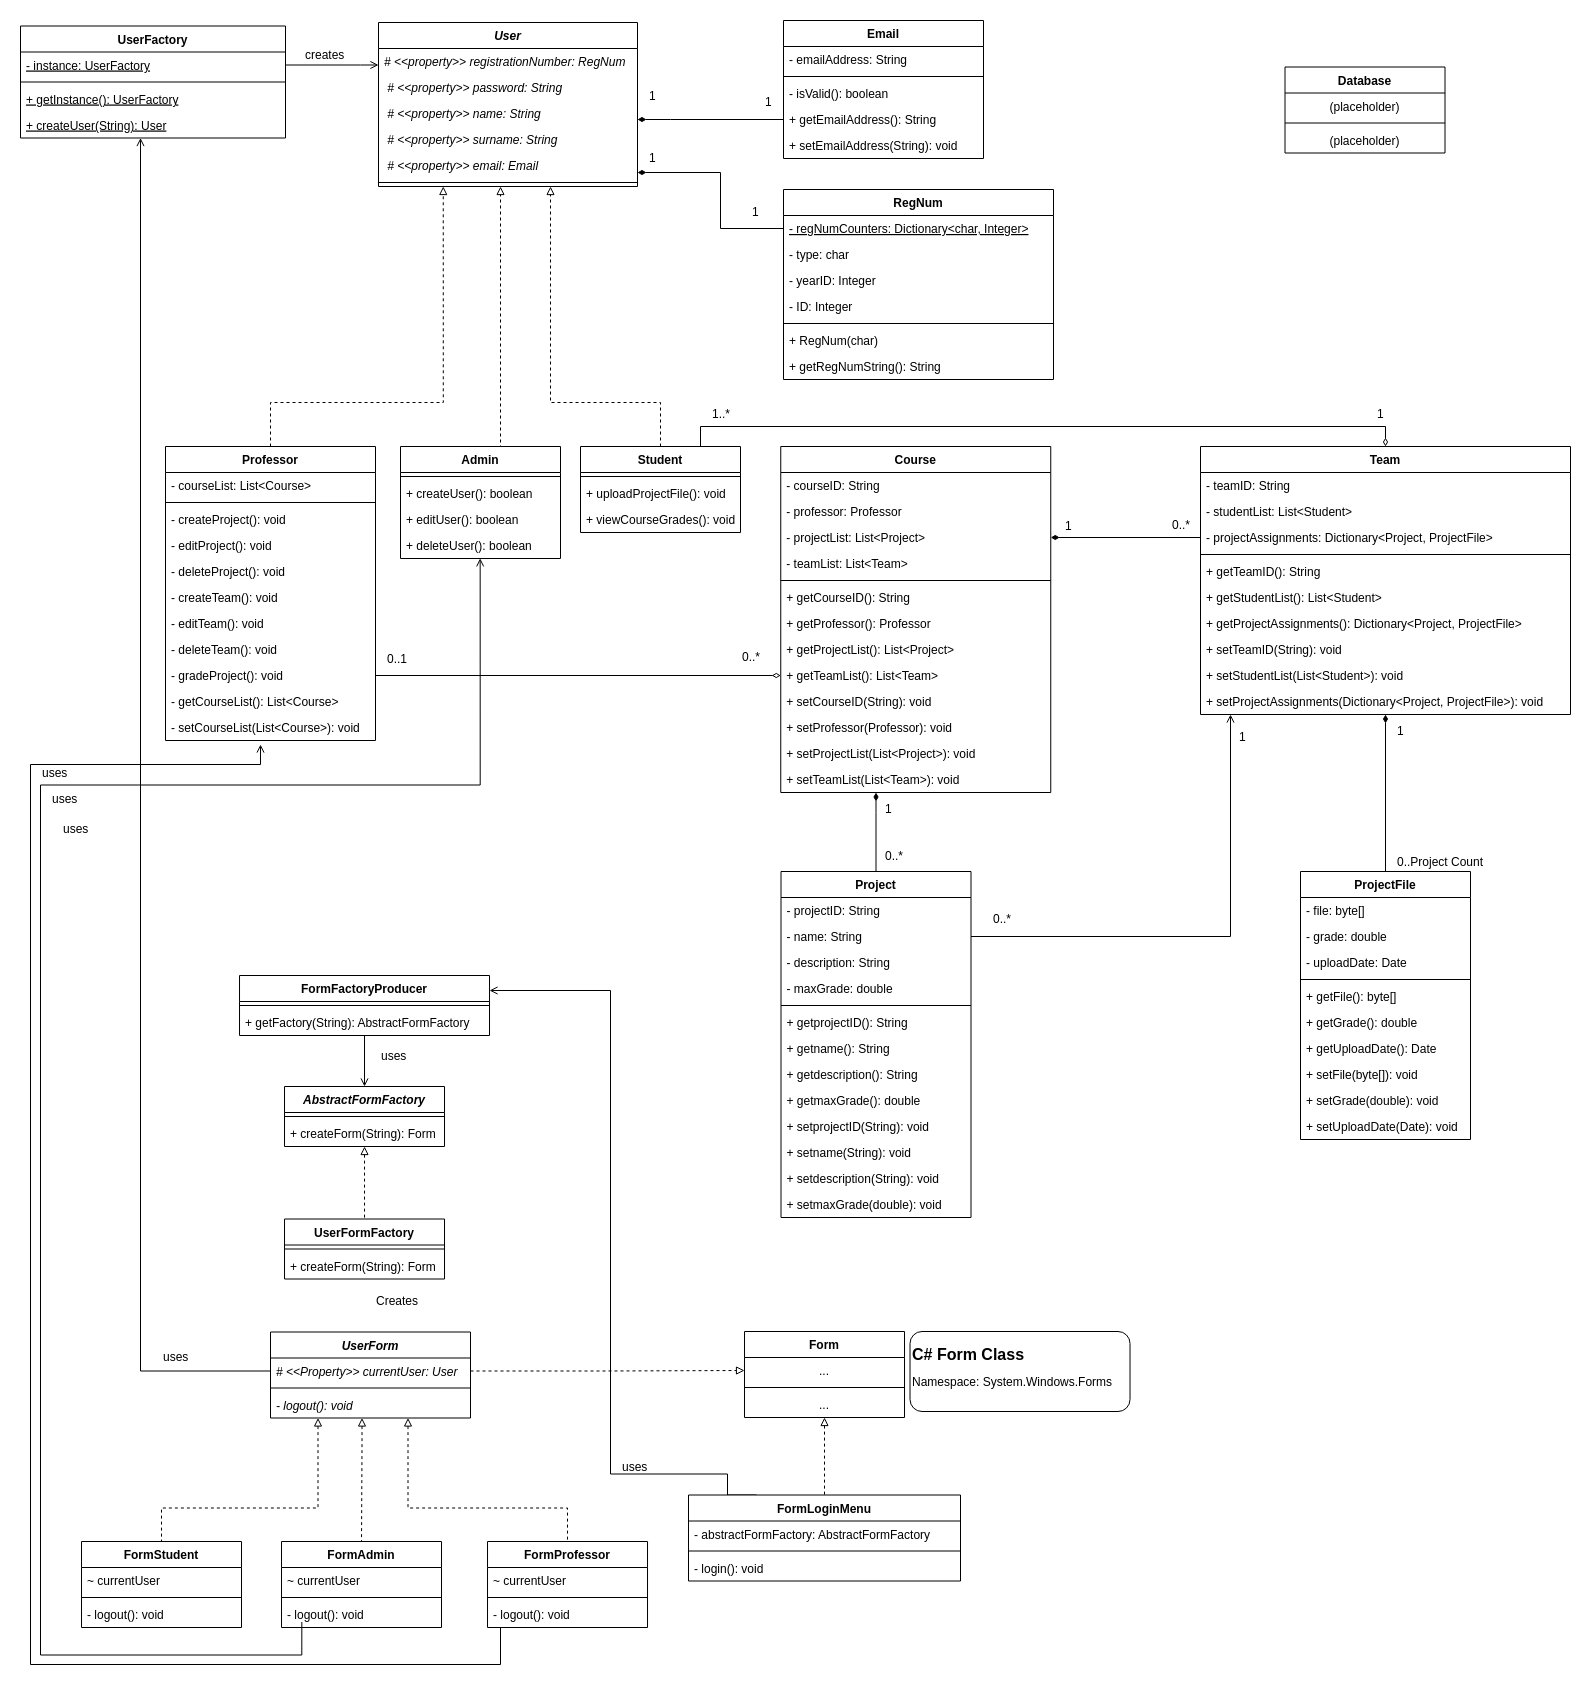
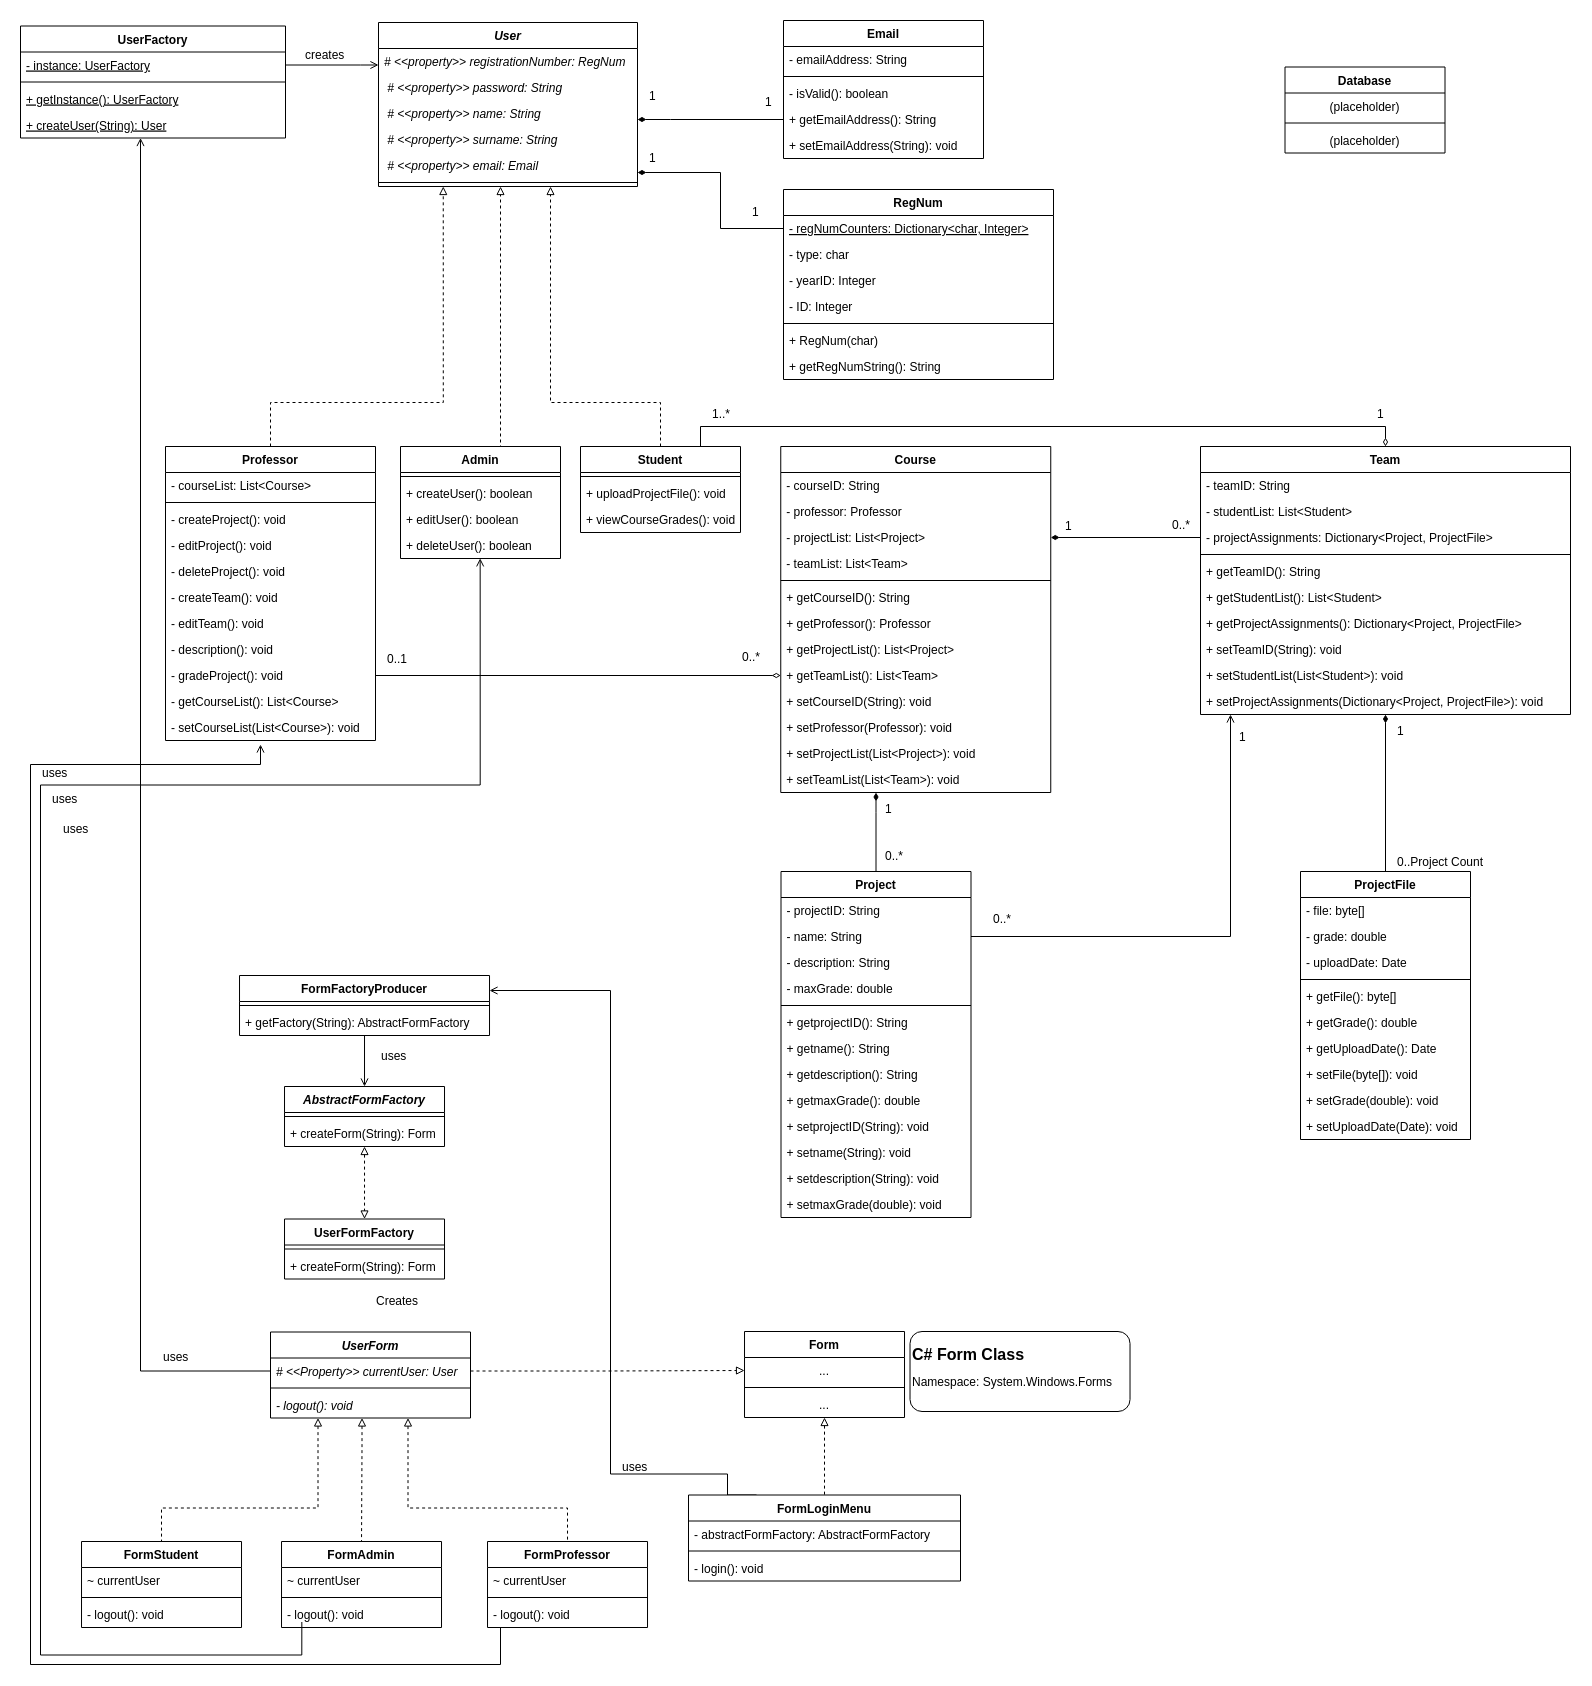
(230, 650) -> (232, 650)
(365, 1213) -> (365, 1209)
